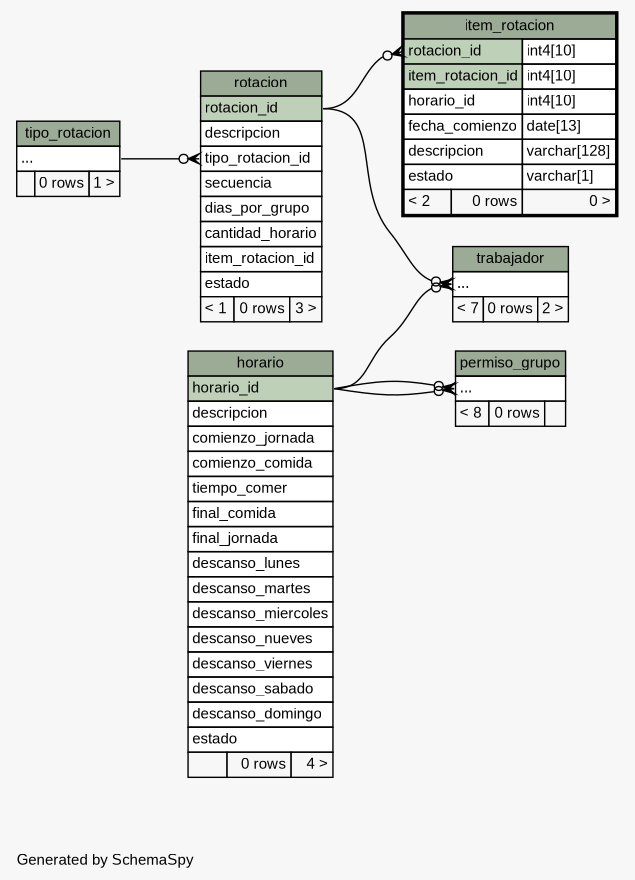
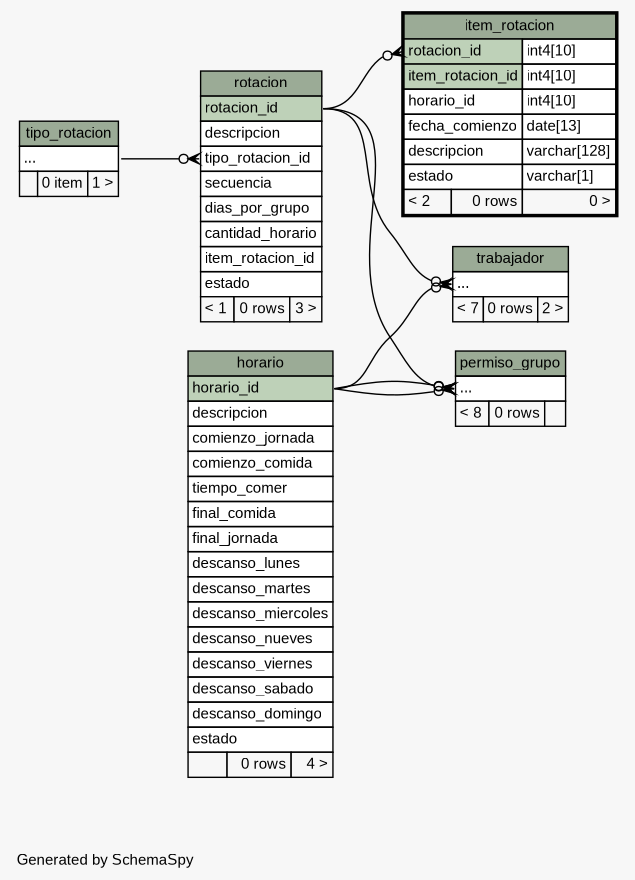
(62, 183) -> (63, 183)
none -> (370, 242)
